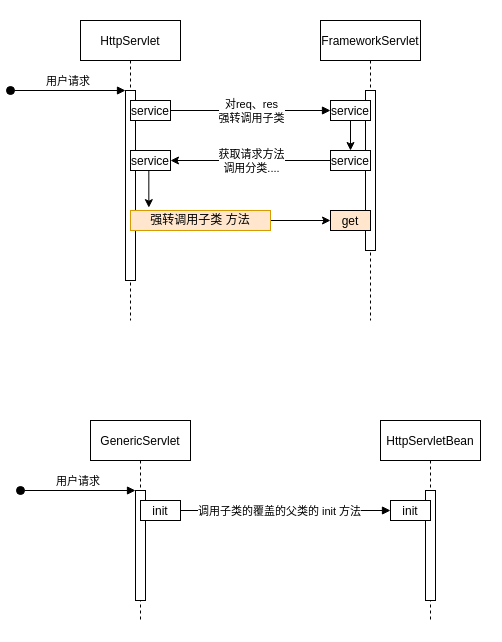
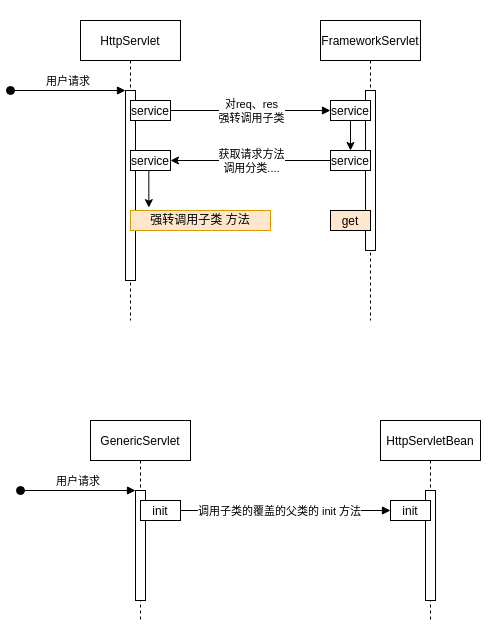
(297, 221) -> none
